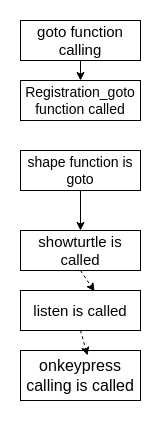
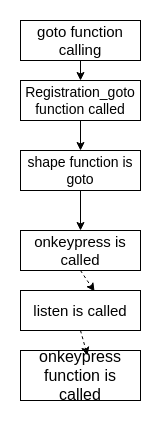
none -> (81, 132)
(81, 251) -> (81, 251)
(81, 376) -> (81, 376)
